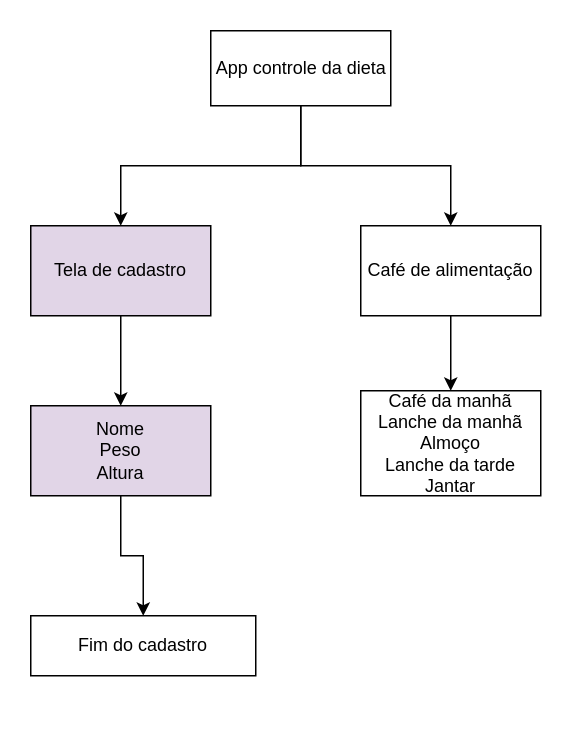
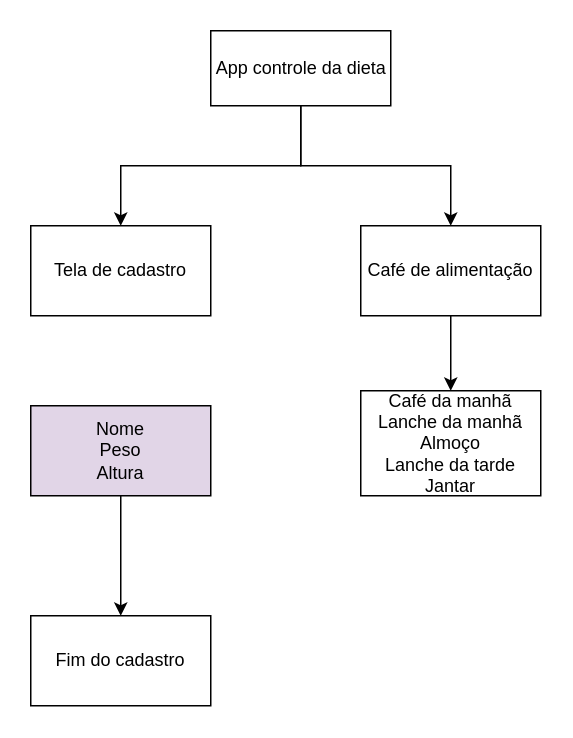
(121, 271) -> (121, 271)
(121, 356) -> none
(143, 646) -> (121, 661)
